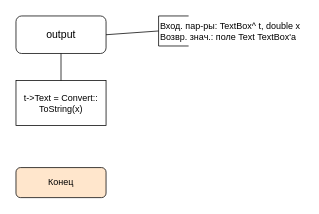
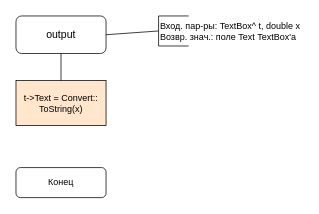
(61, 103) -> (61, 103)
(61, 182) -> (61, 182)
